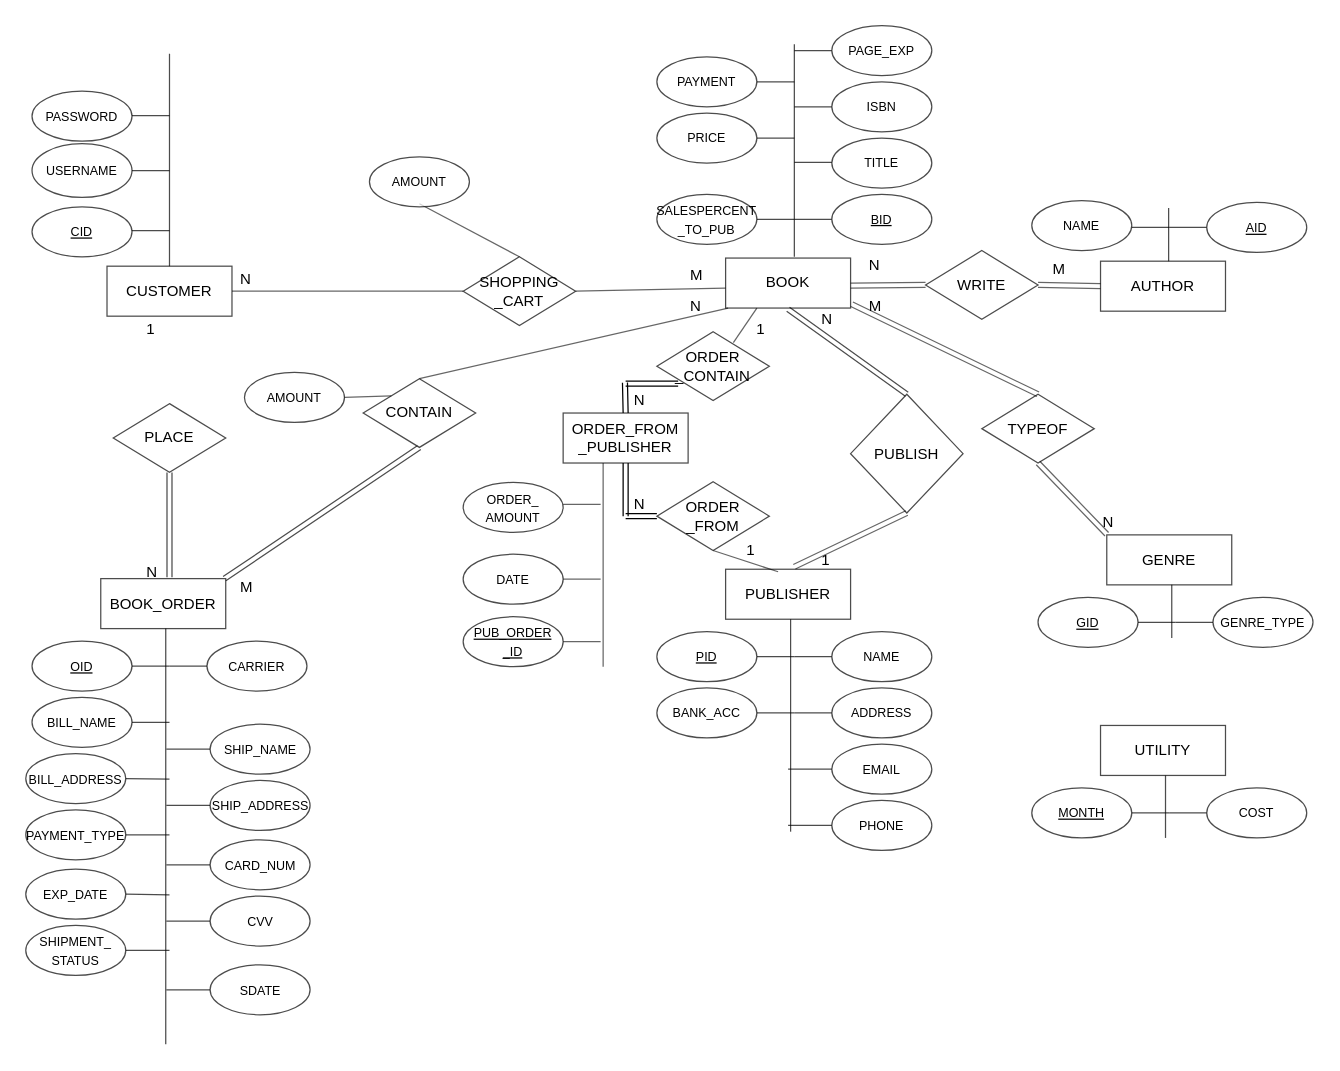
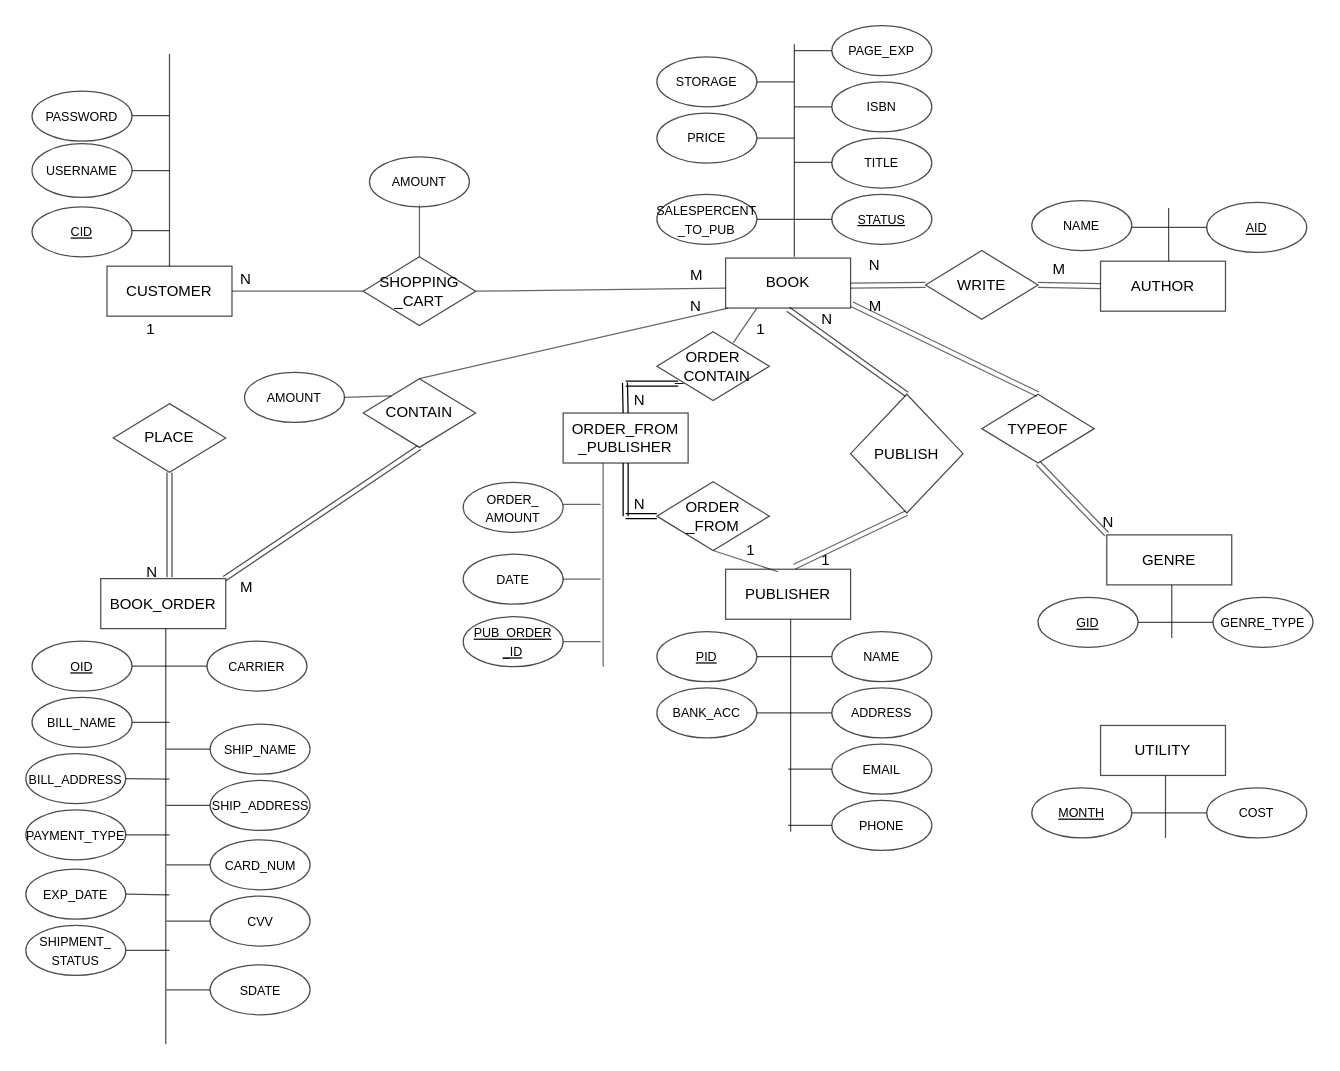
(707, 82) -> (707, 82)
(882, 219) -> (882, 219)
(519, 291) -> (419, 291)
